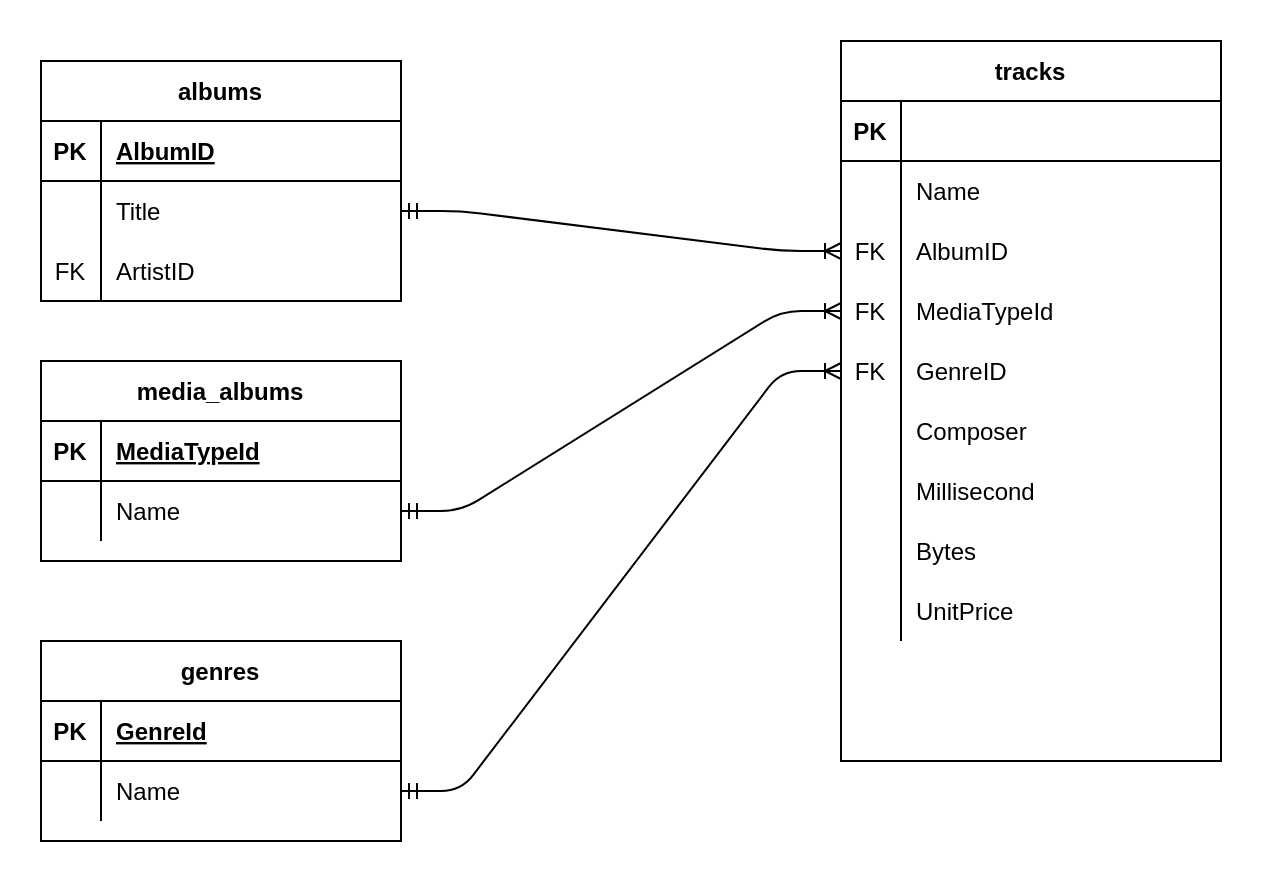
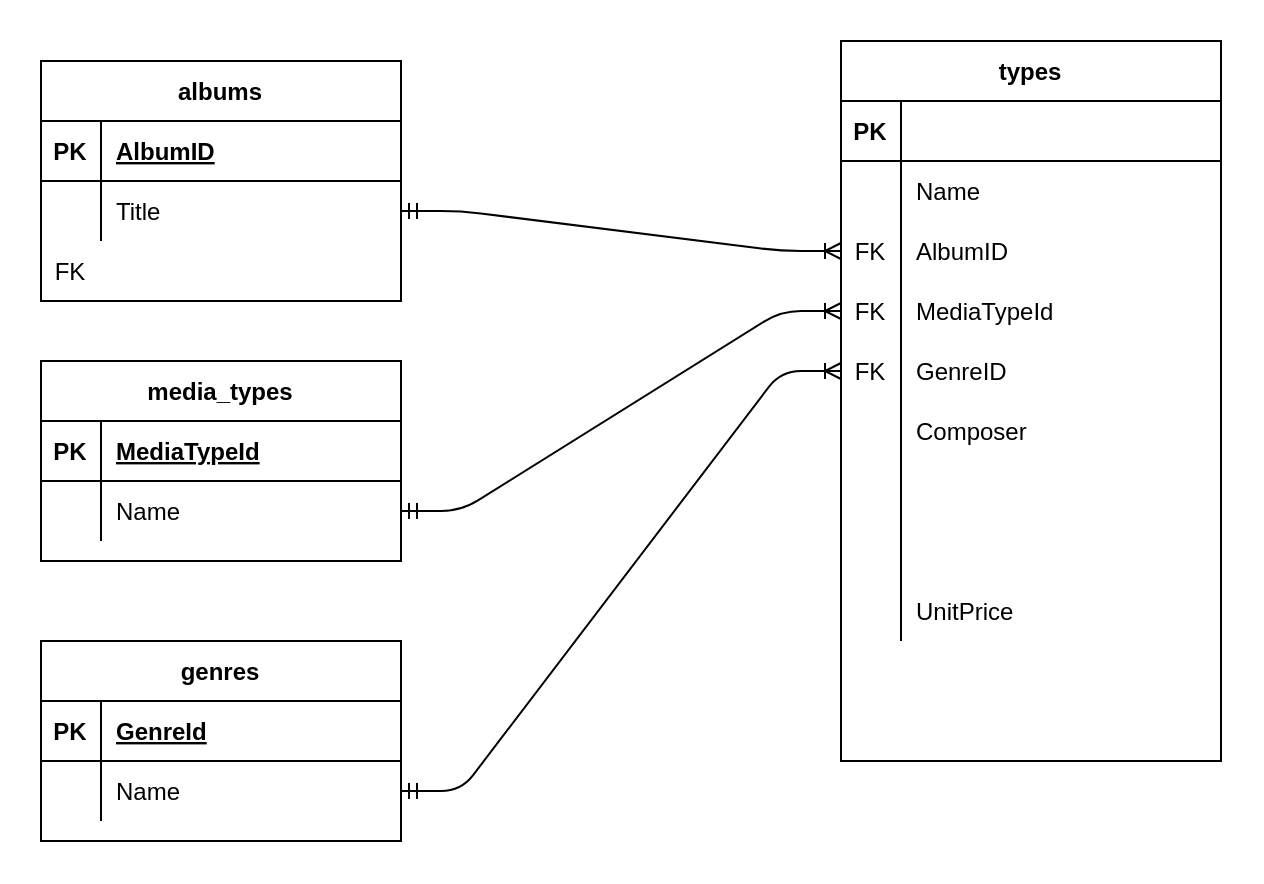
(1030, 72) -> (1030, 72)
(251, 271) -> none
(220, 392) -> (220, 392)
(1061, 491) -> none
(1061, 551) -> none
